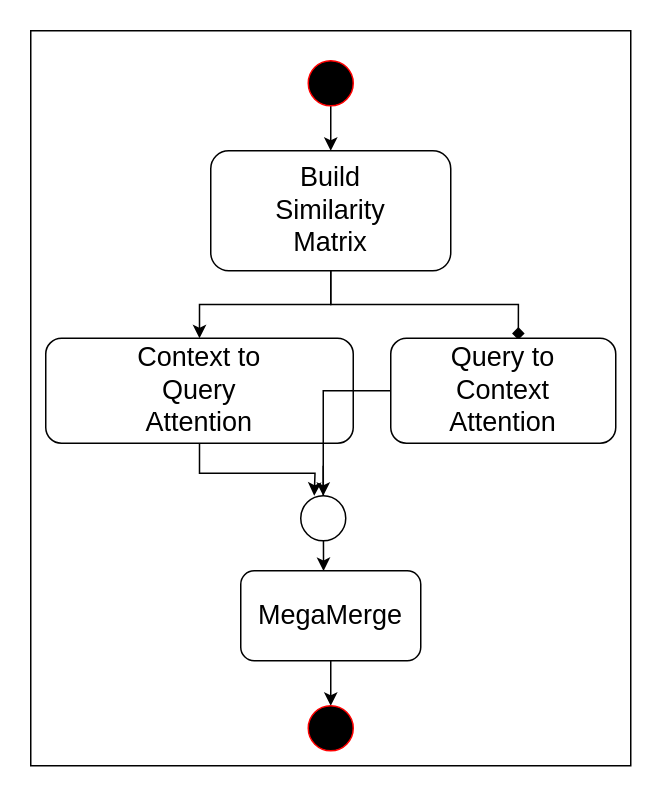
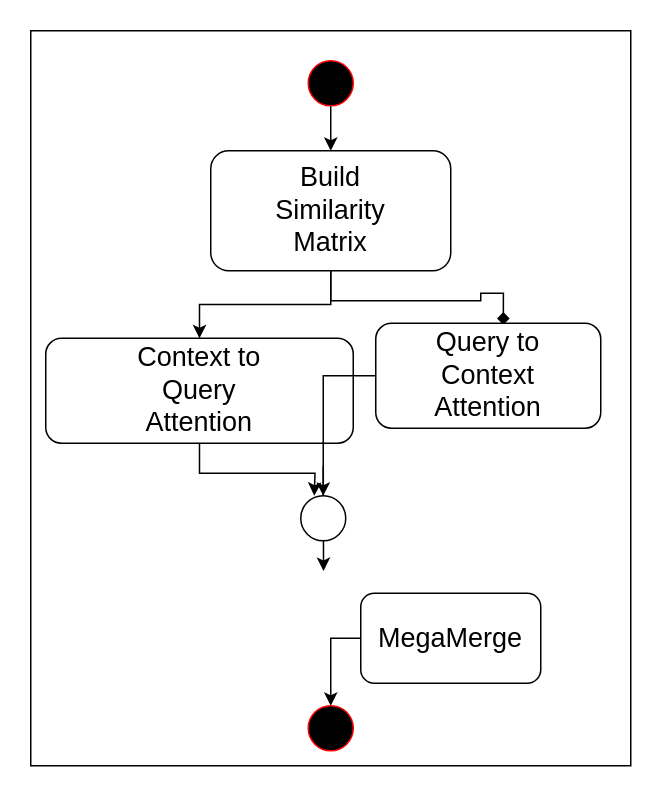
(503, 391) -> (488, 376)
(331, 616) -> (451, 638)
